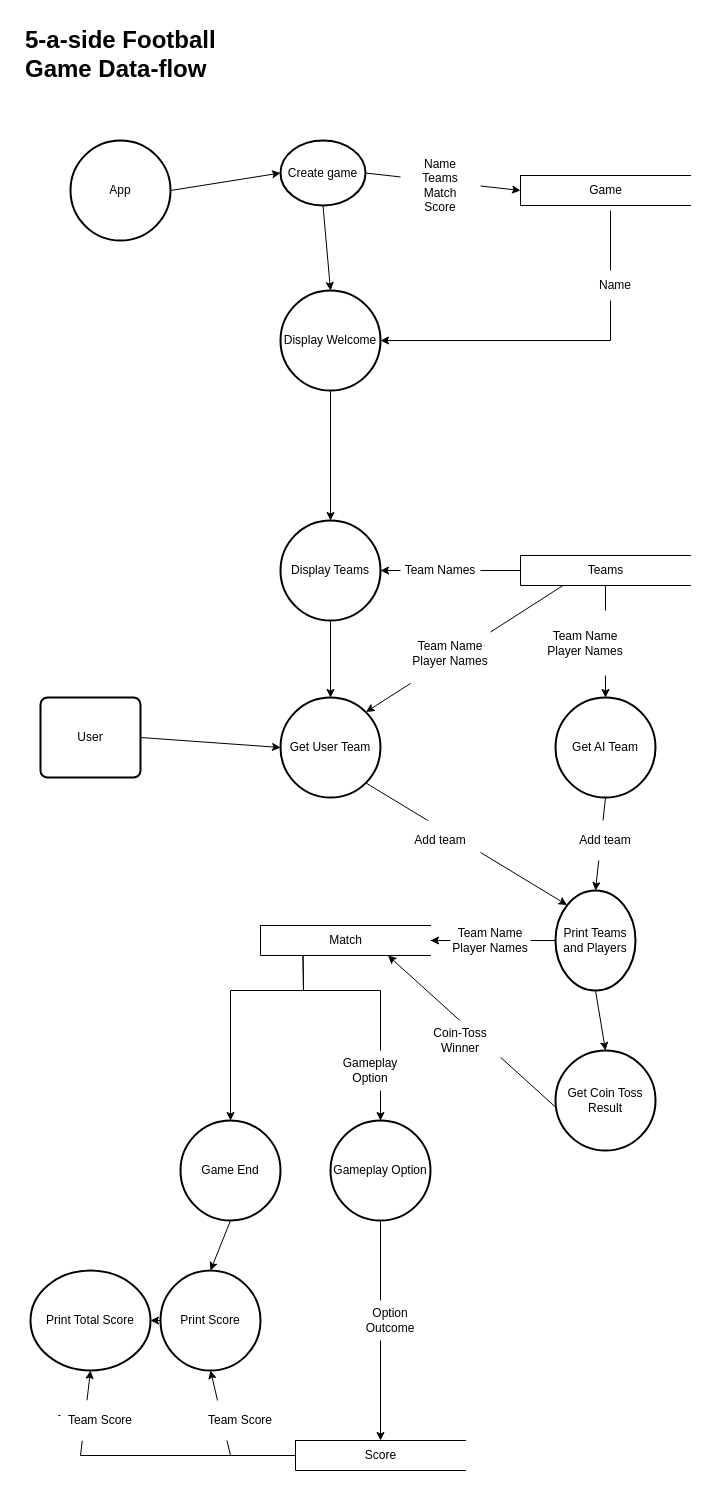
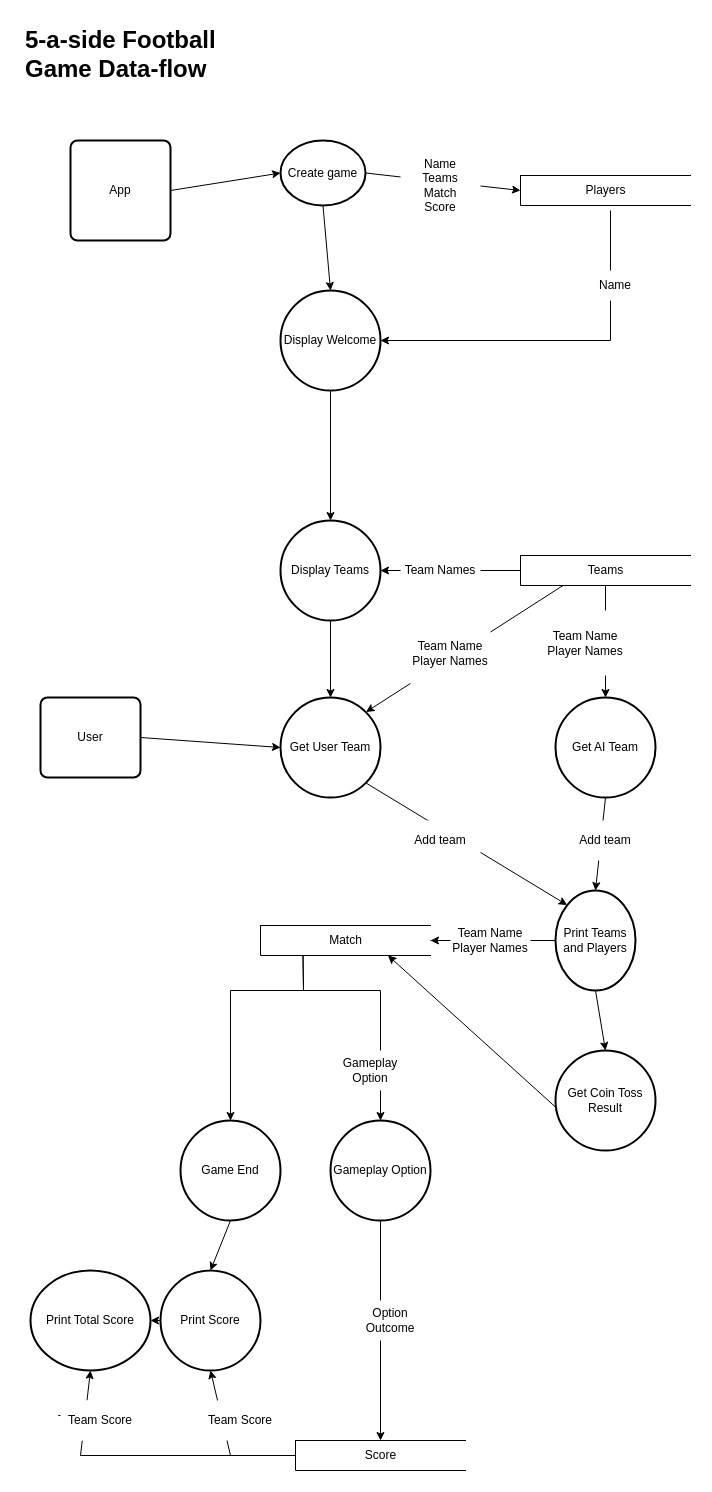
(121, 191) -> (121, 191)
(606, 191) -> (606, 191)
(461, 1041) -> none
